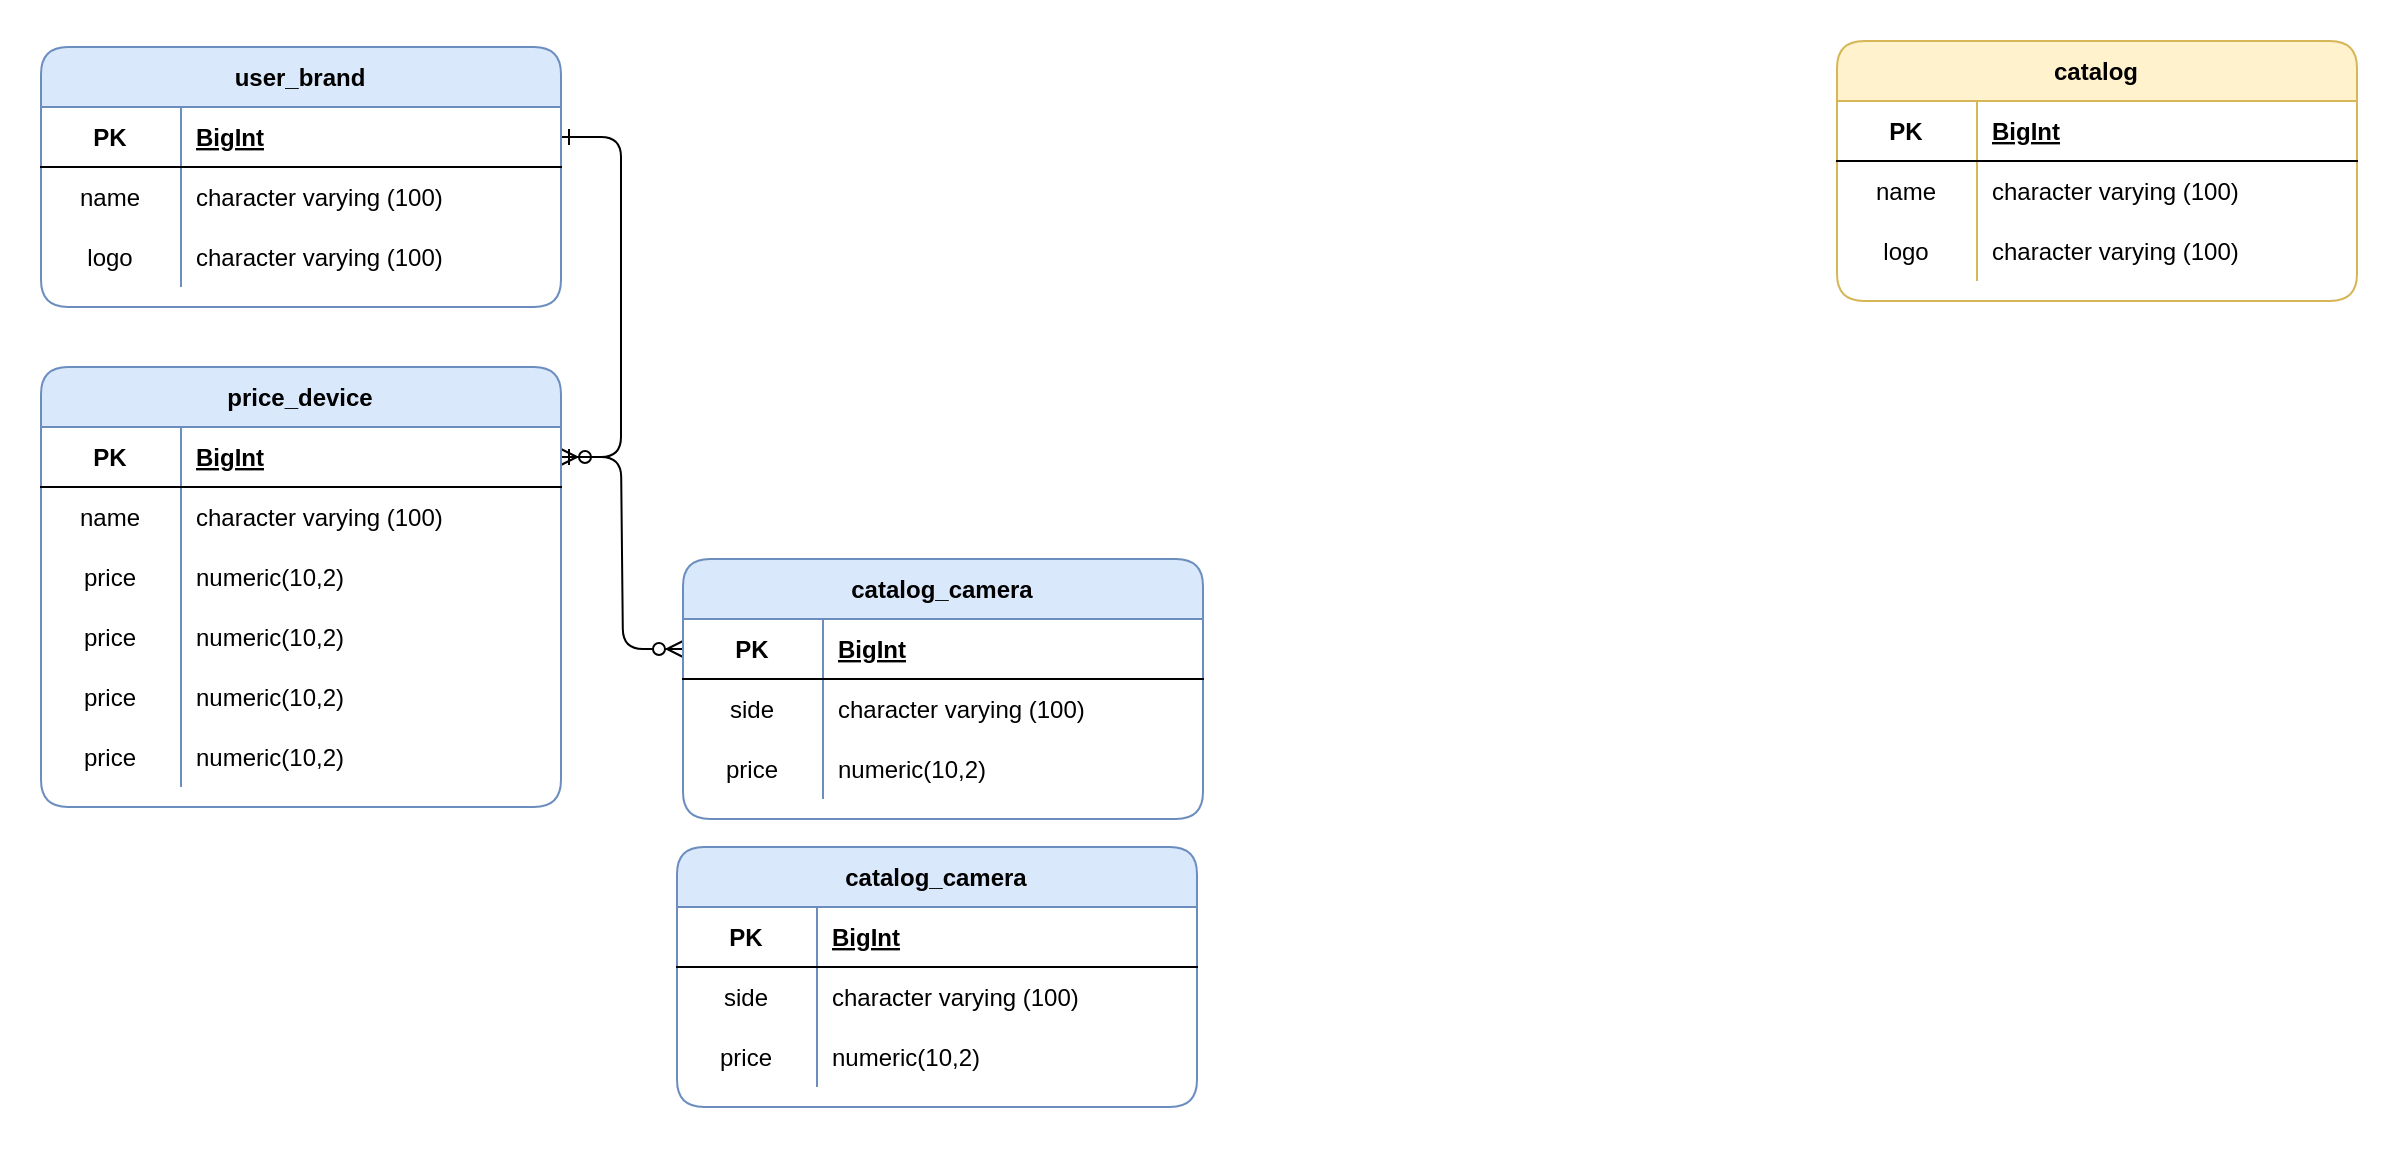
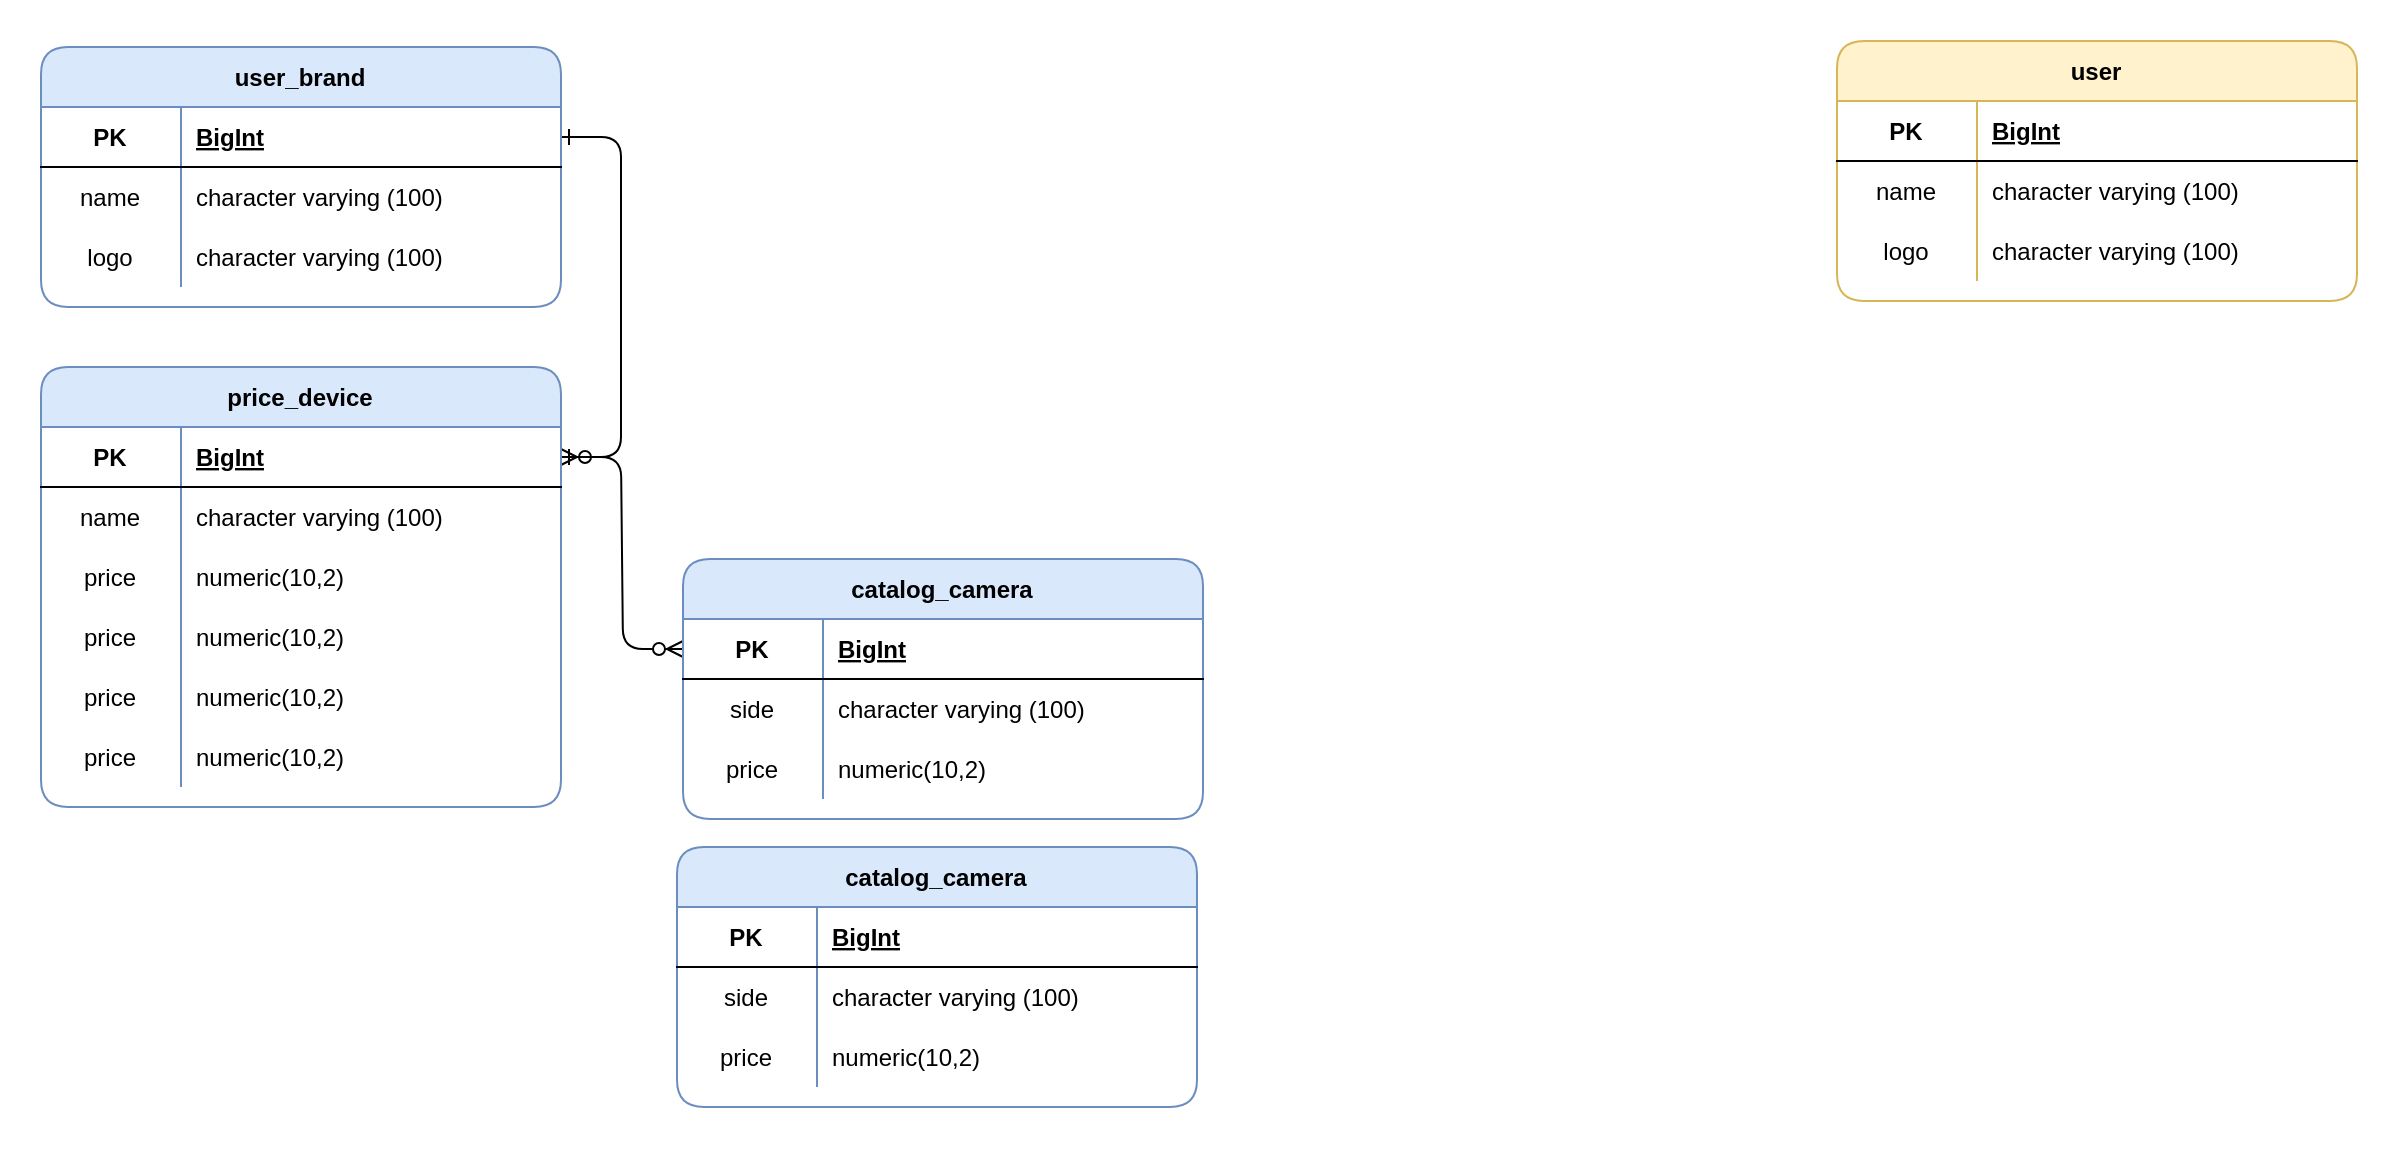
(2096, 72) -> (2096, 72)
